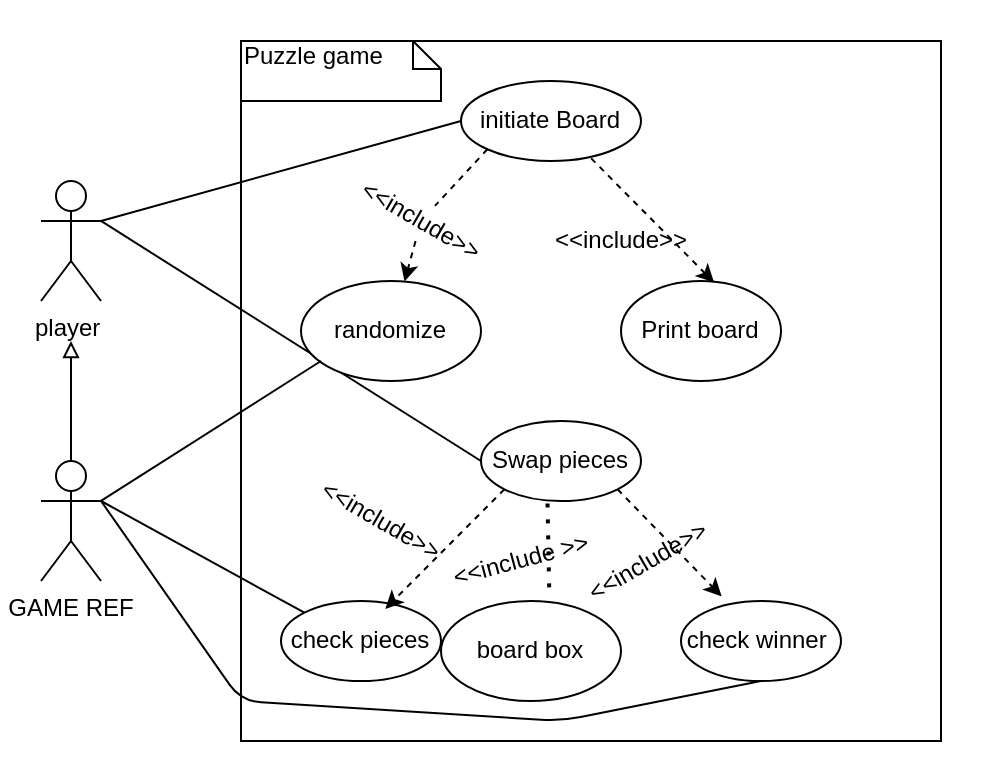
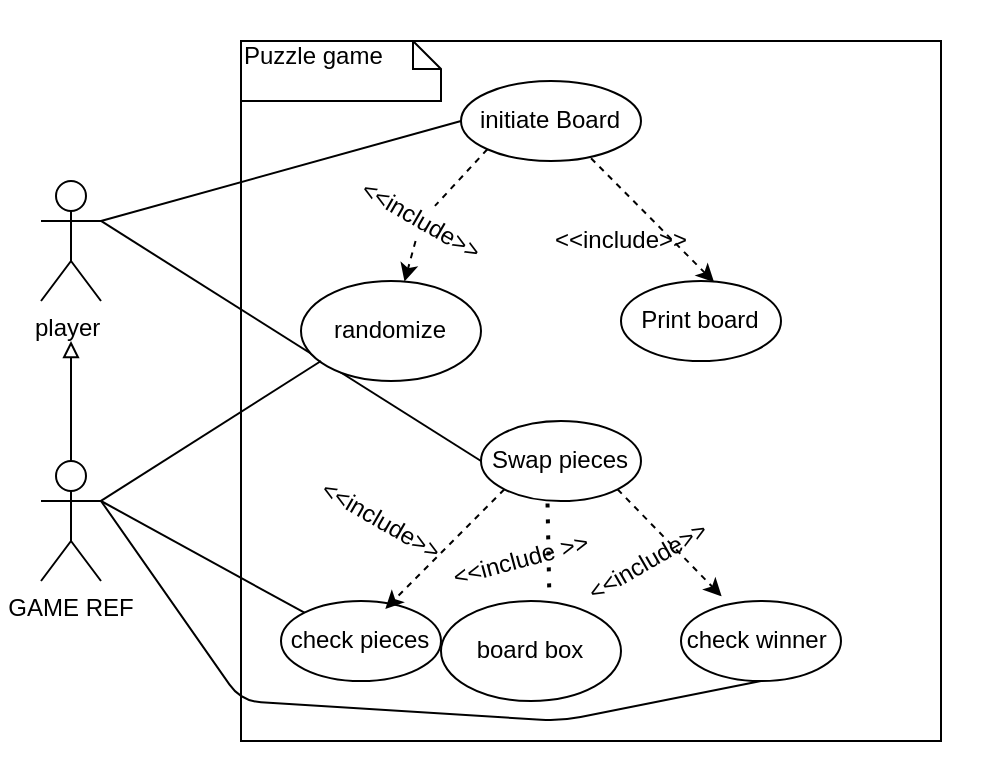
(701, 331) -> (701, 321)
